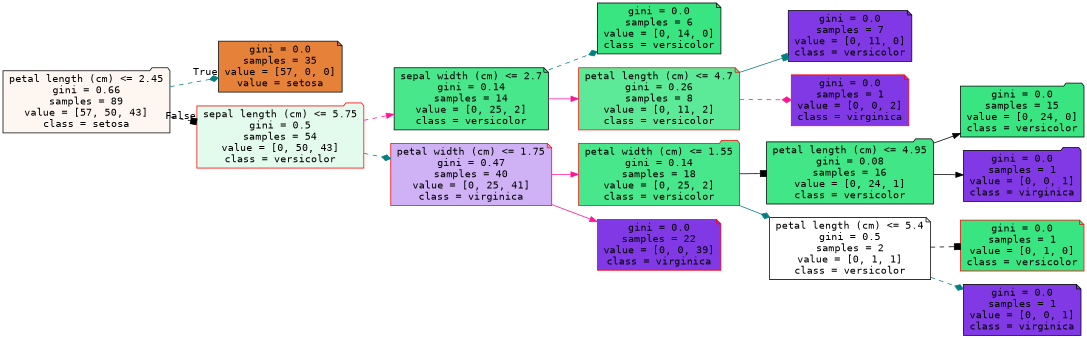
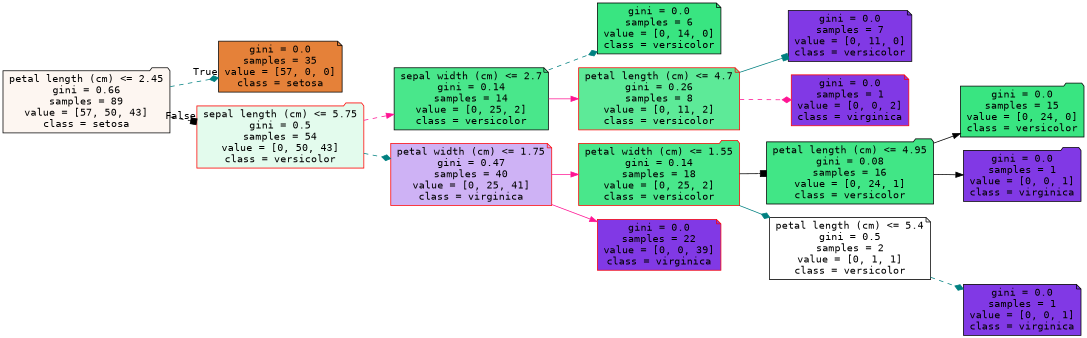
(280, 67) -> (280, 67)
(1022, 246) -> none
